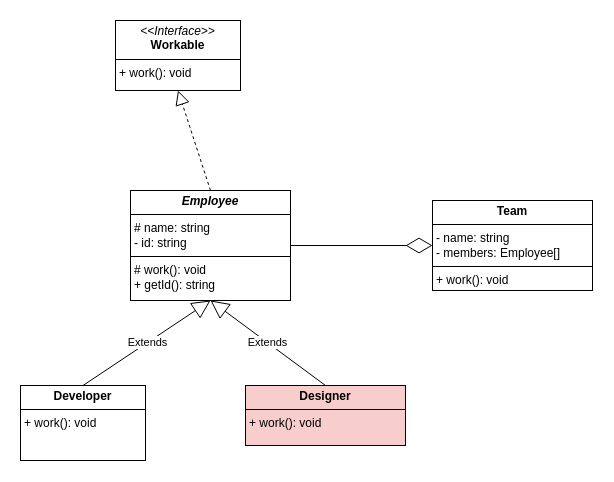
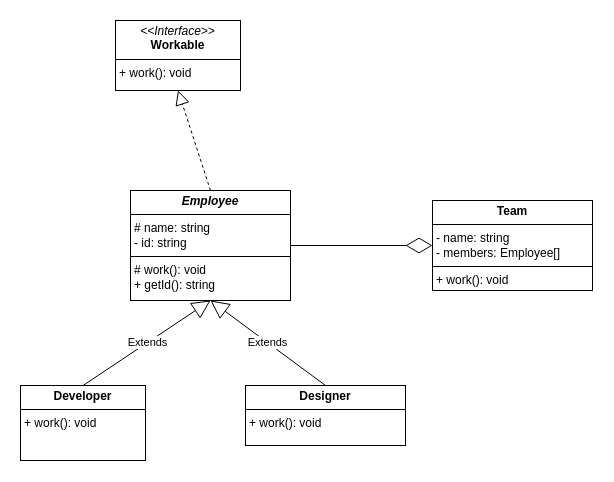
(326, 416) -> (326, 416)
